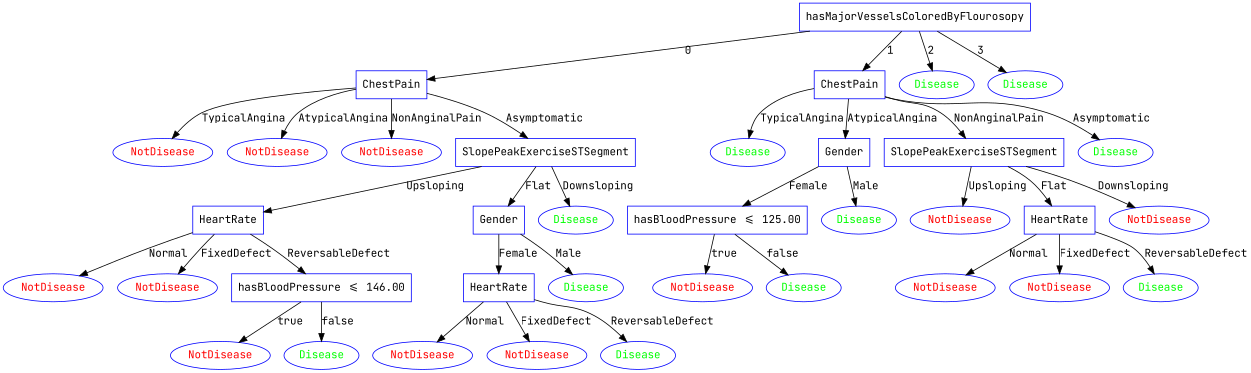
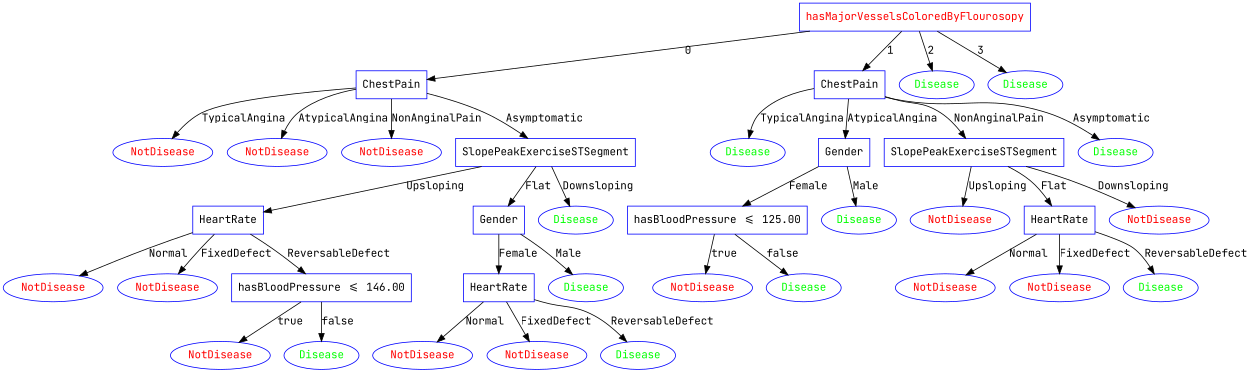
(915, 17) -> (915, 17)
